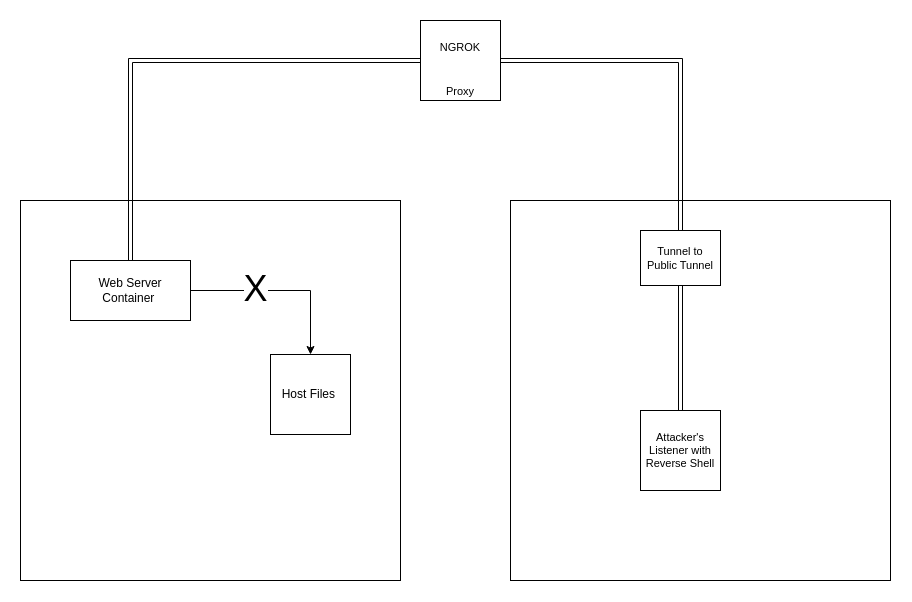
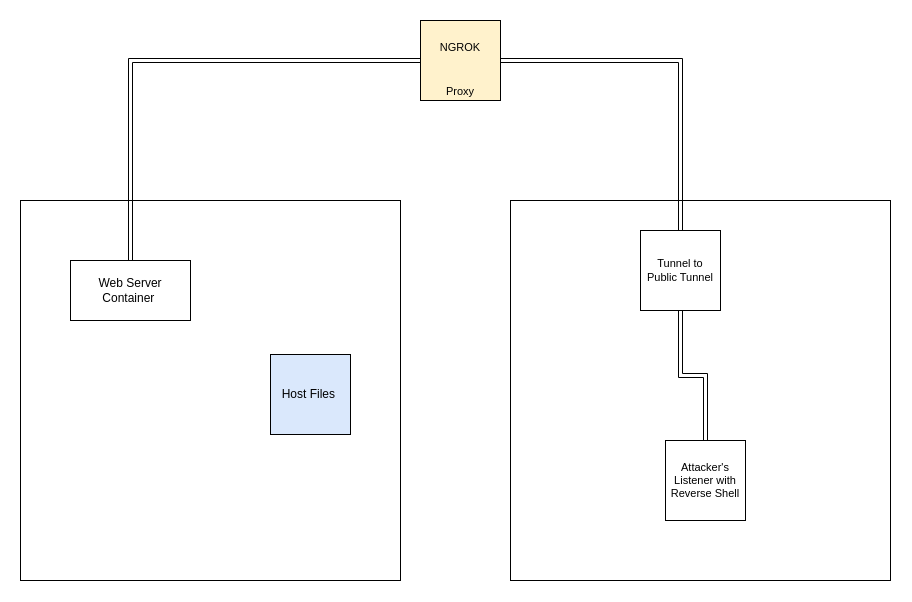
(461, 61) -> (461, 61)
(681, 258) -> (681, 271)
(279, 291) -> none
(311, 395) -> (311, 395)
(681, 451) -> (706, 481)
